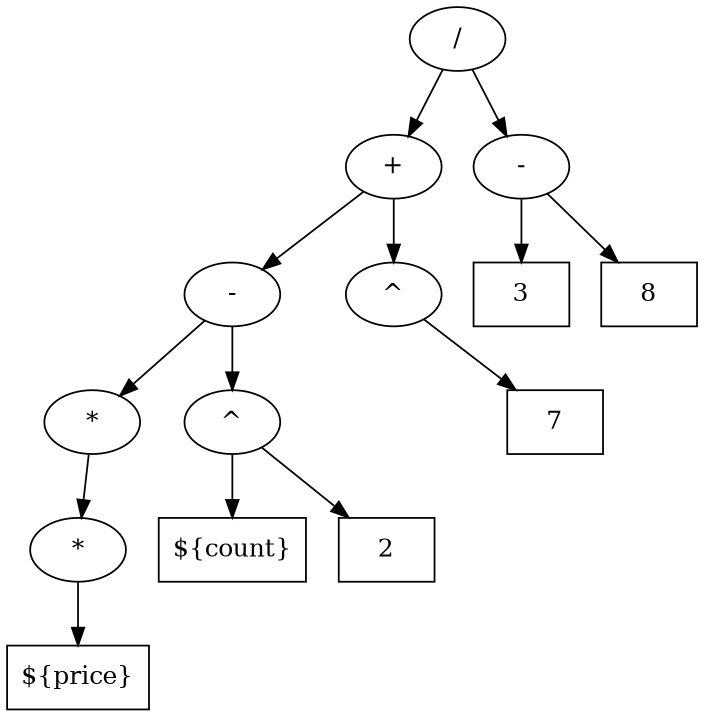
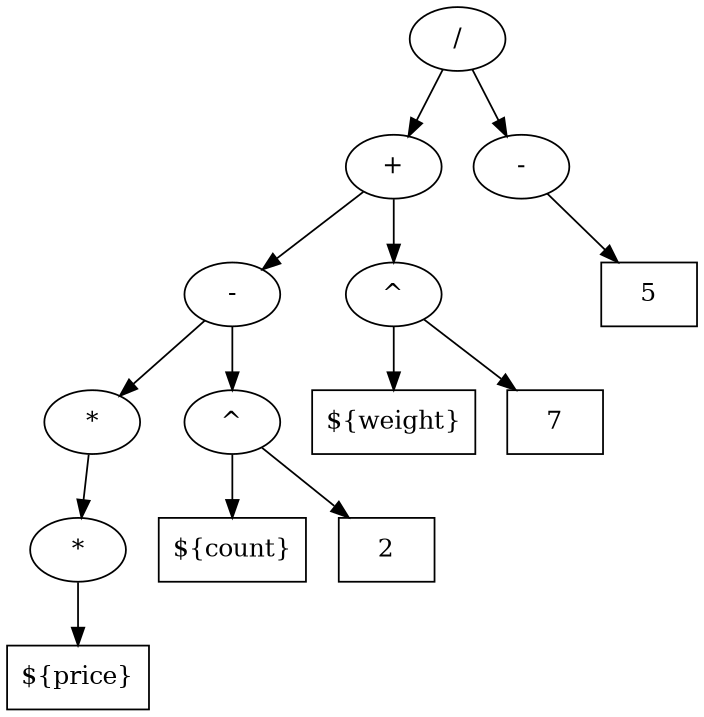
(521, 294) -> none
(649, 294) -> (649, 294)
none -> (394, 422)
